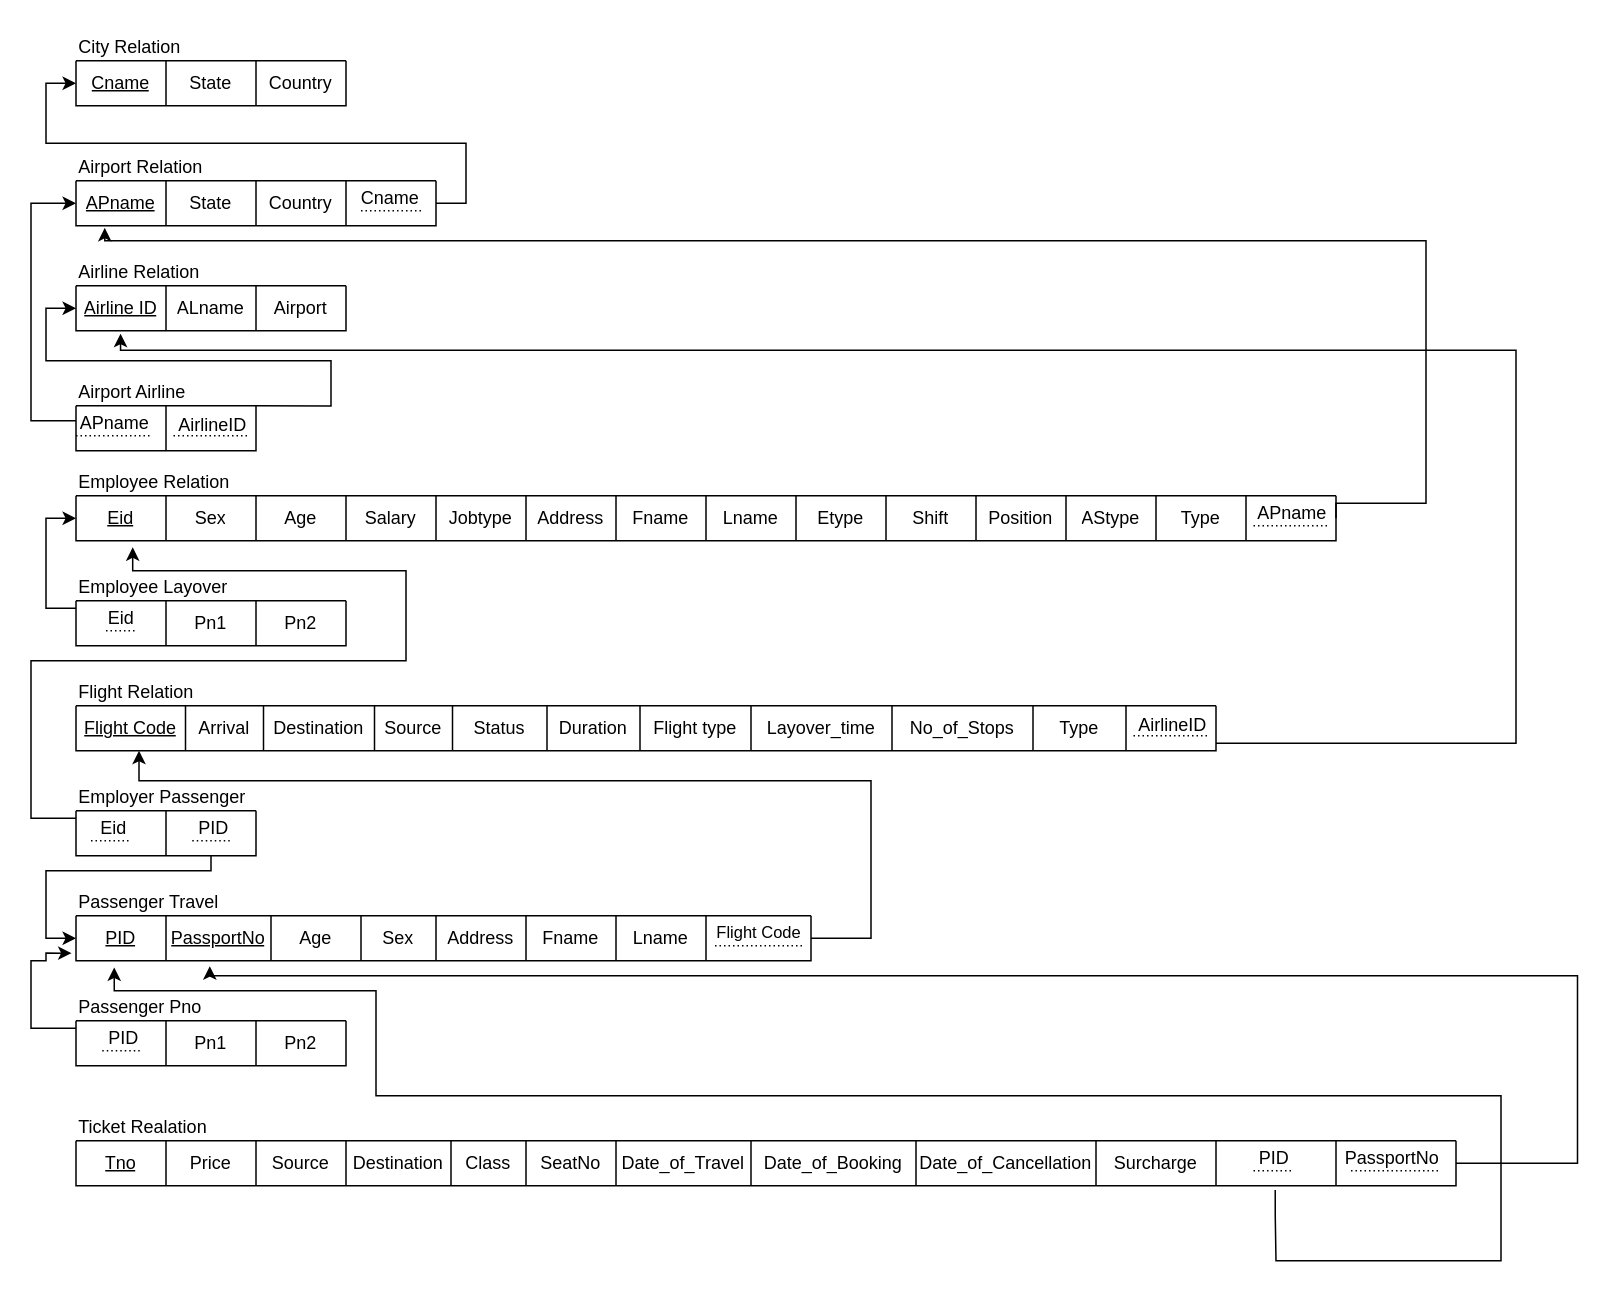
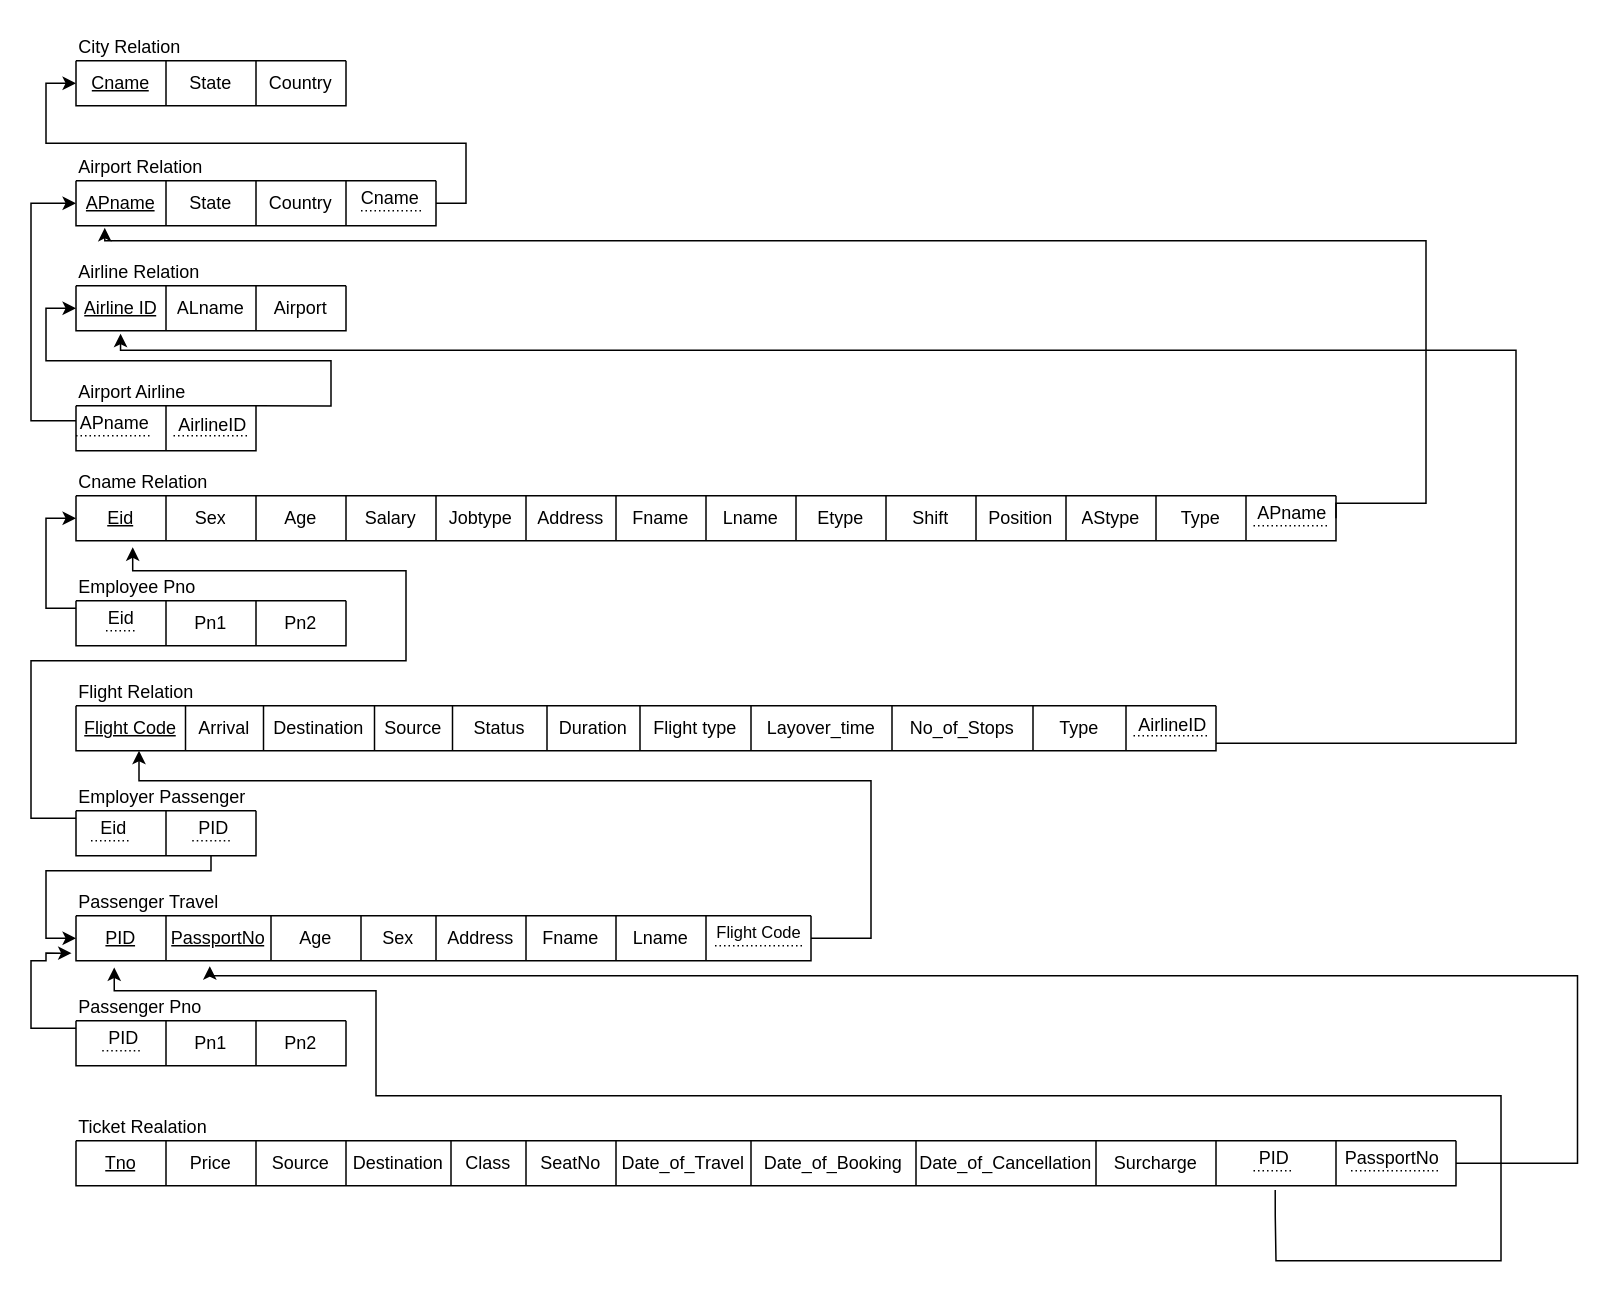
(154, 482) -> (142, 482)
(154, 587) -> (134, 587)
